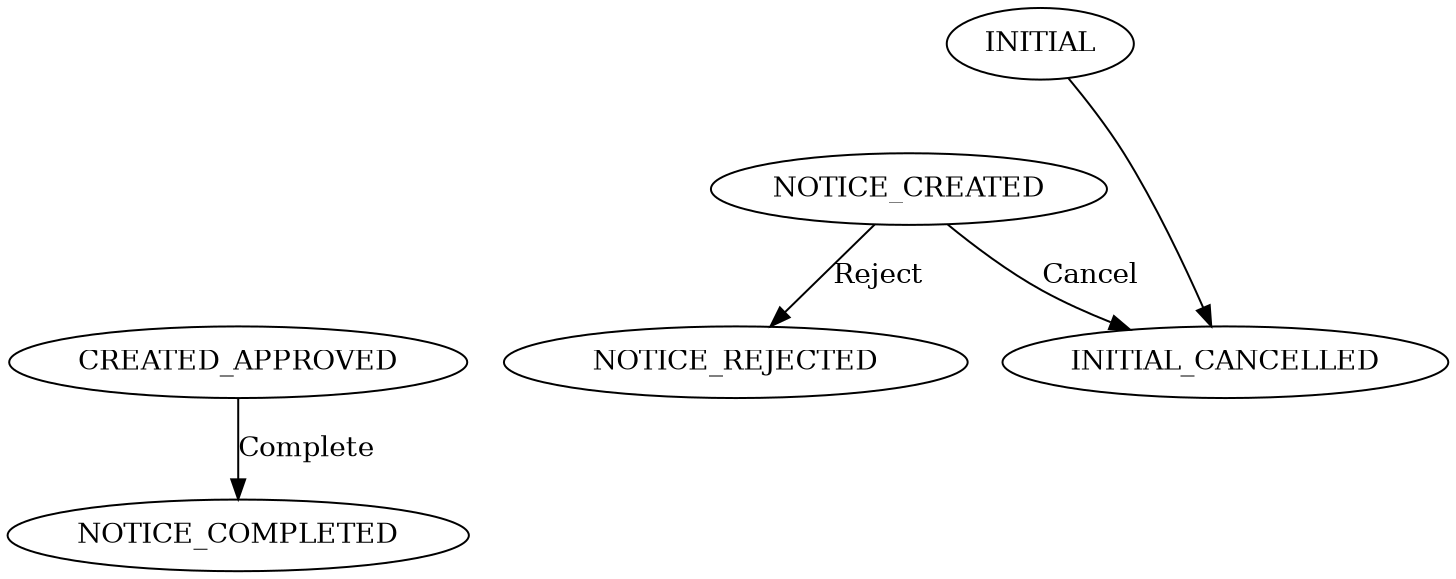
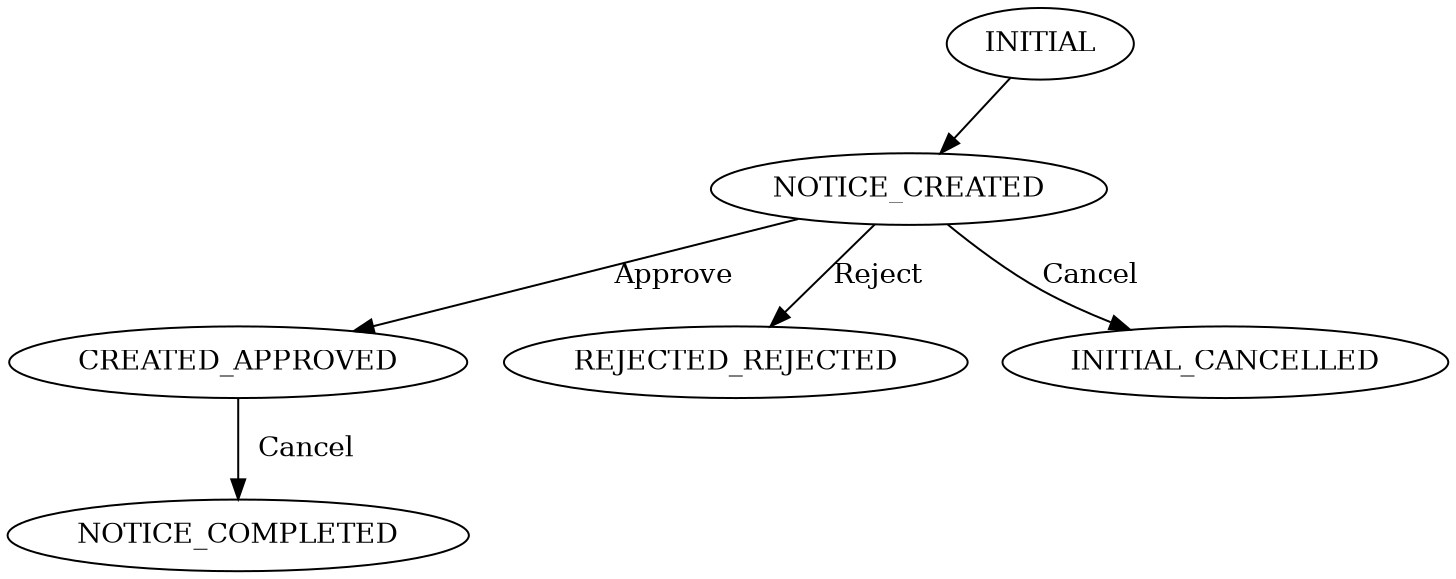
(1144, 188) -> (982, 108)
none -> (586, 273)
(736, 362) -> (736, 362)
(307, 449) -> (307, 449)
